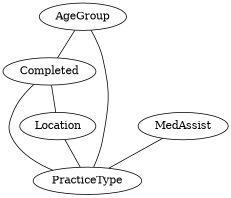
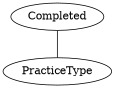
(83, 17) -> none
(58, 126) -> none
(183, 126) -> none
